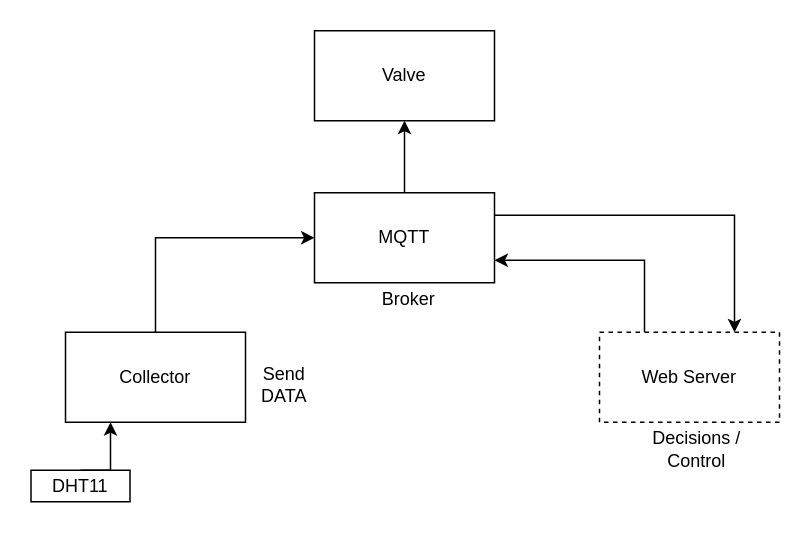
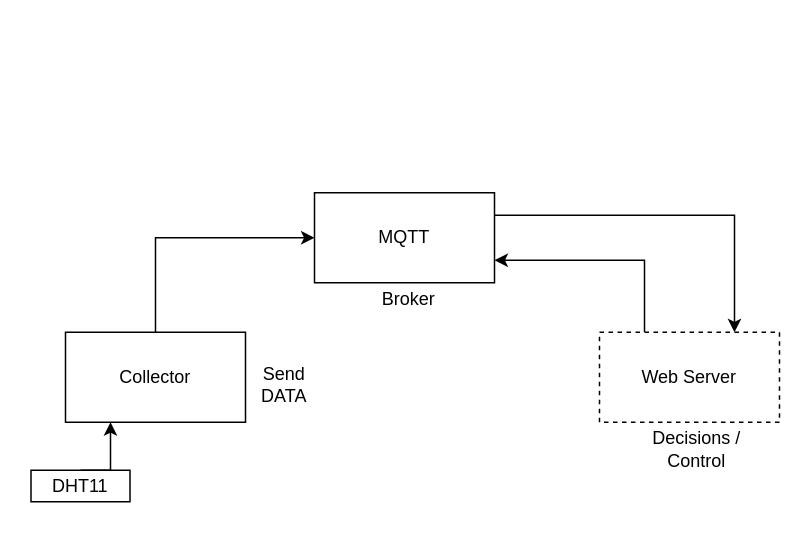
(404, 76) -> none
(404, 162) -> none
